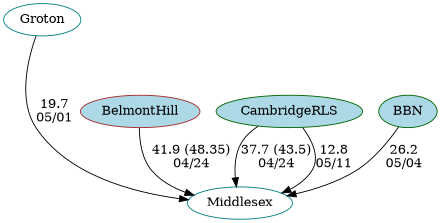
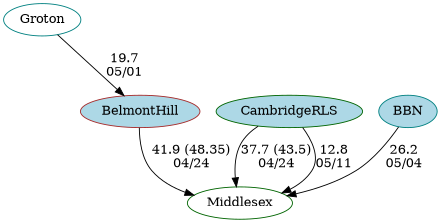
(408, 111) -> (408, 111)
(60, 153) -> (87, 62)
(240, 203) -> (240, 203)
